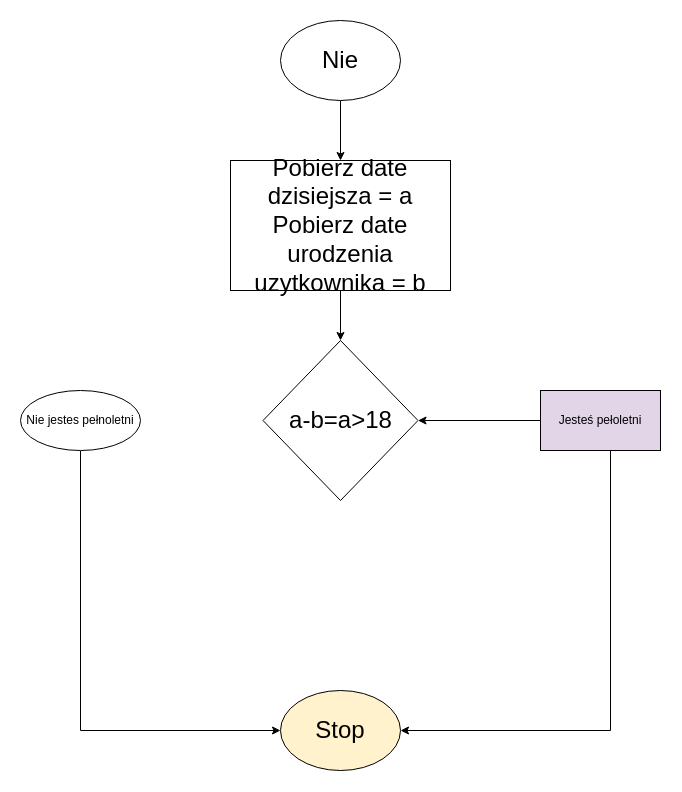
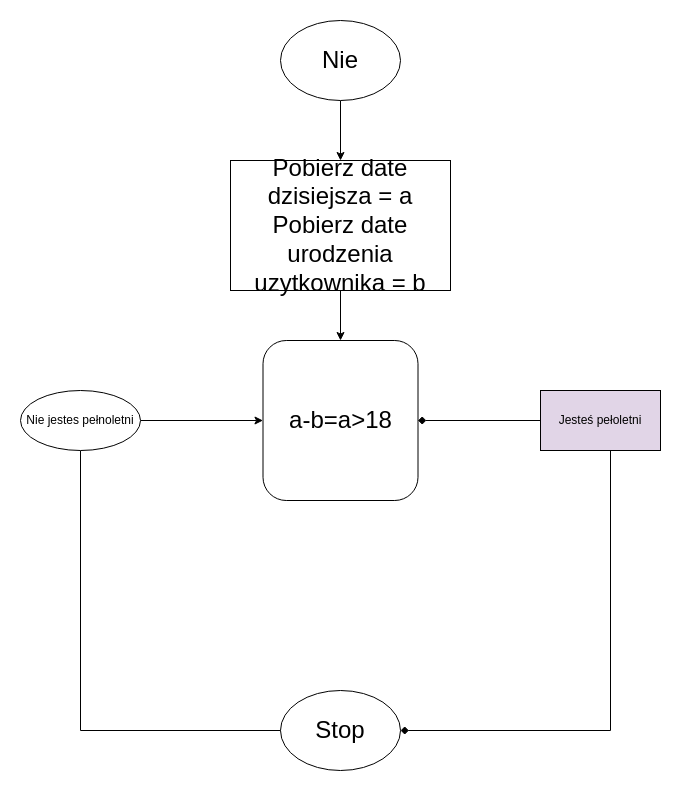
none -> (199, 421)
(341, 421) -> (341, 421)
(426, 421) -> (427, 421)
(272, 731) -> (275, 731)
(341, 731) -> (341, 731)
(408, 731) -> (409, 731)
